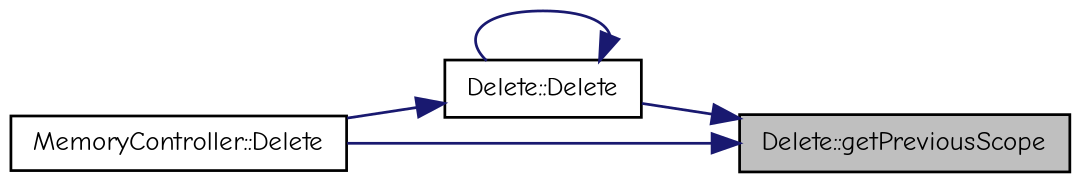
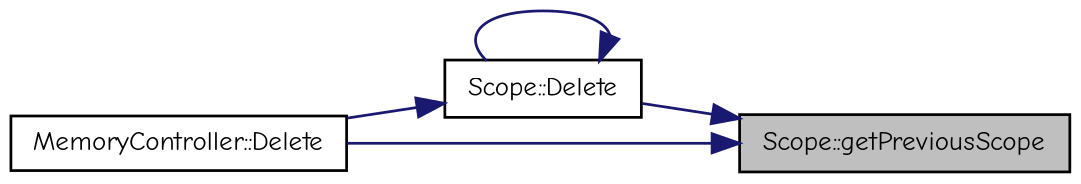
(543, 89) -> (543, 89)
(905, 143) -> (905, 143)
